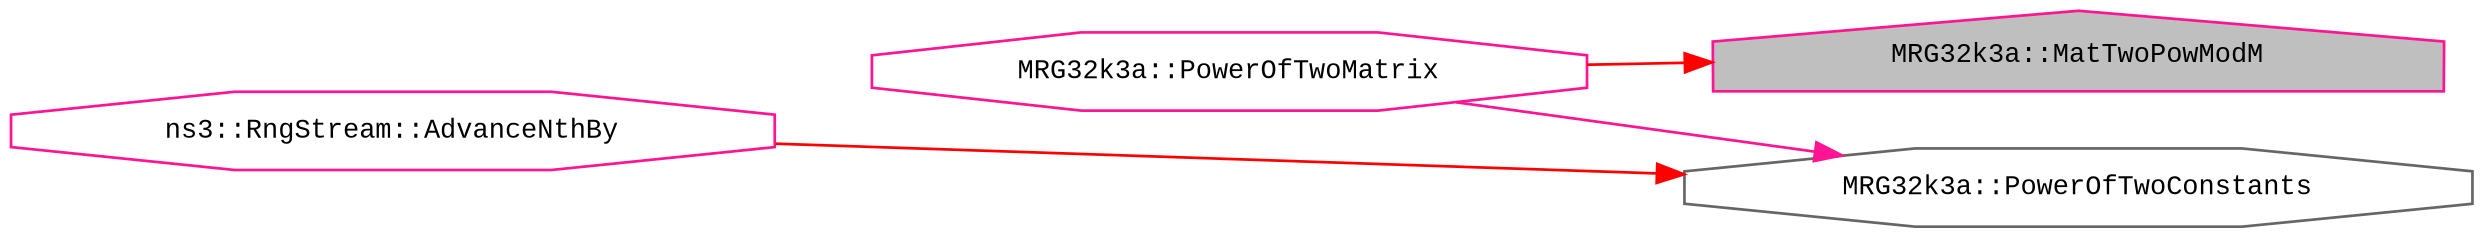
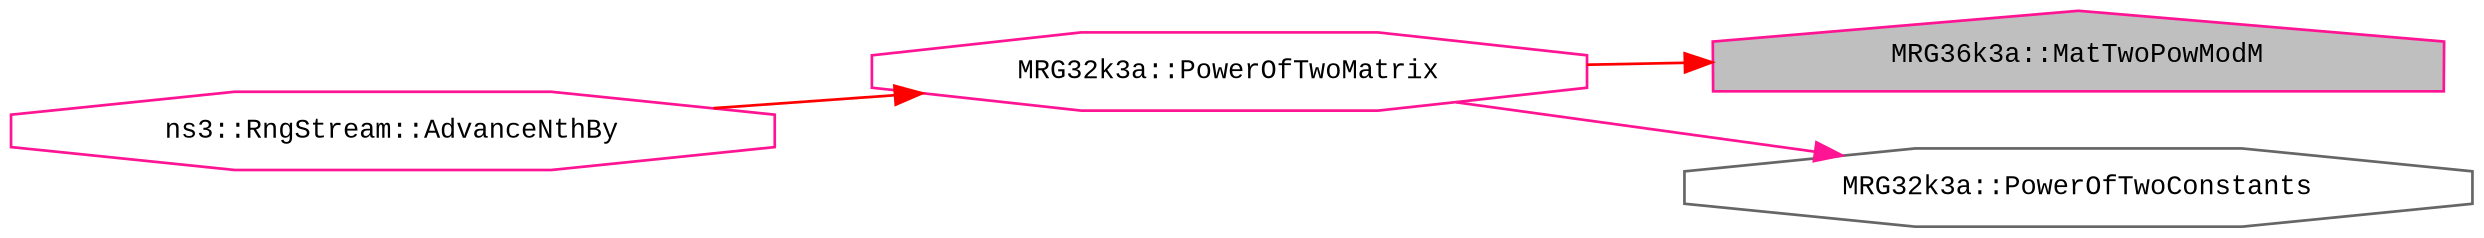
(2078, 55) -> (2078, 55)
(1216, 159) -> (804, 102)
